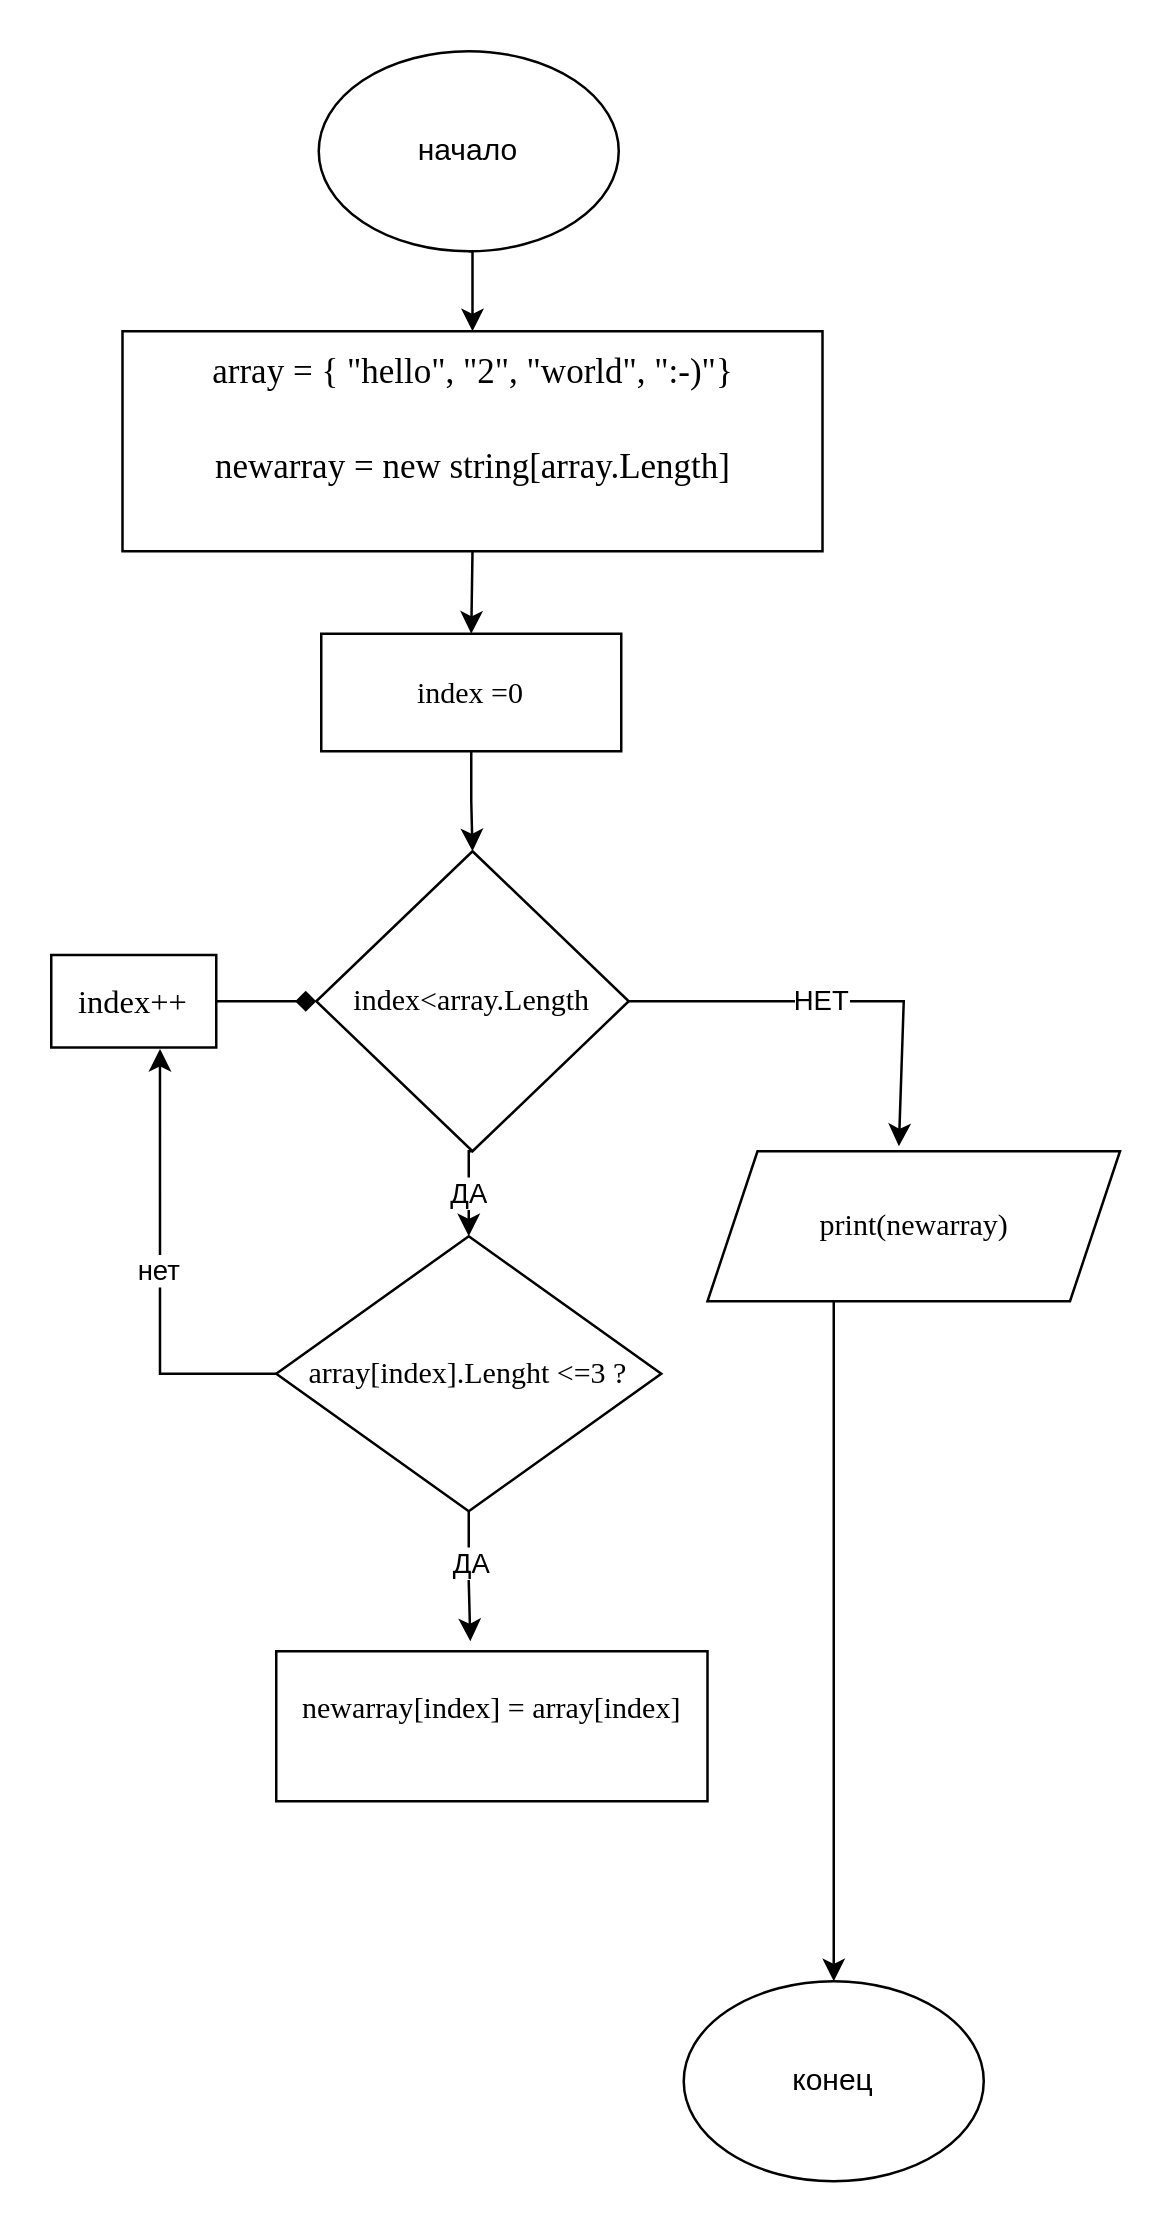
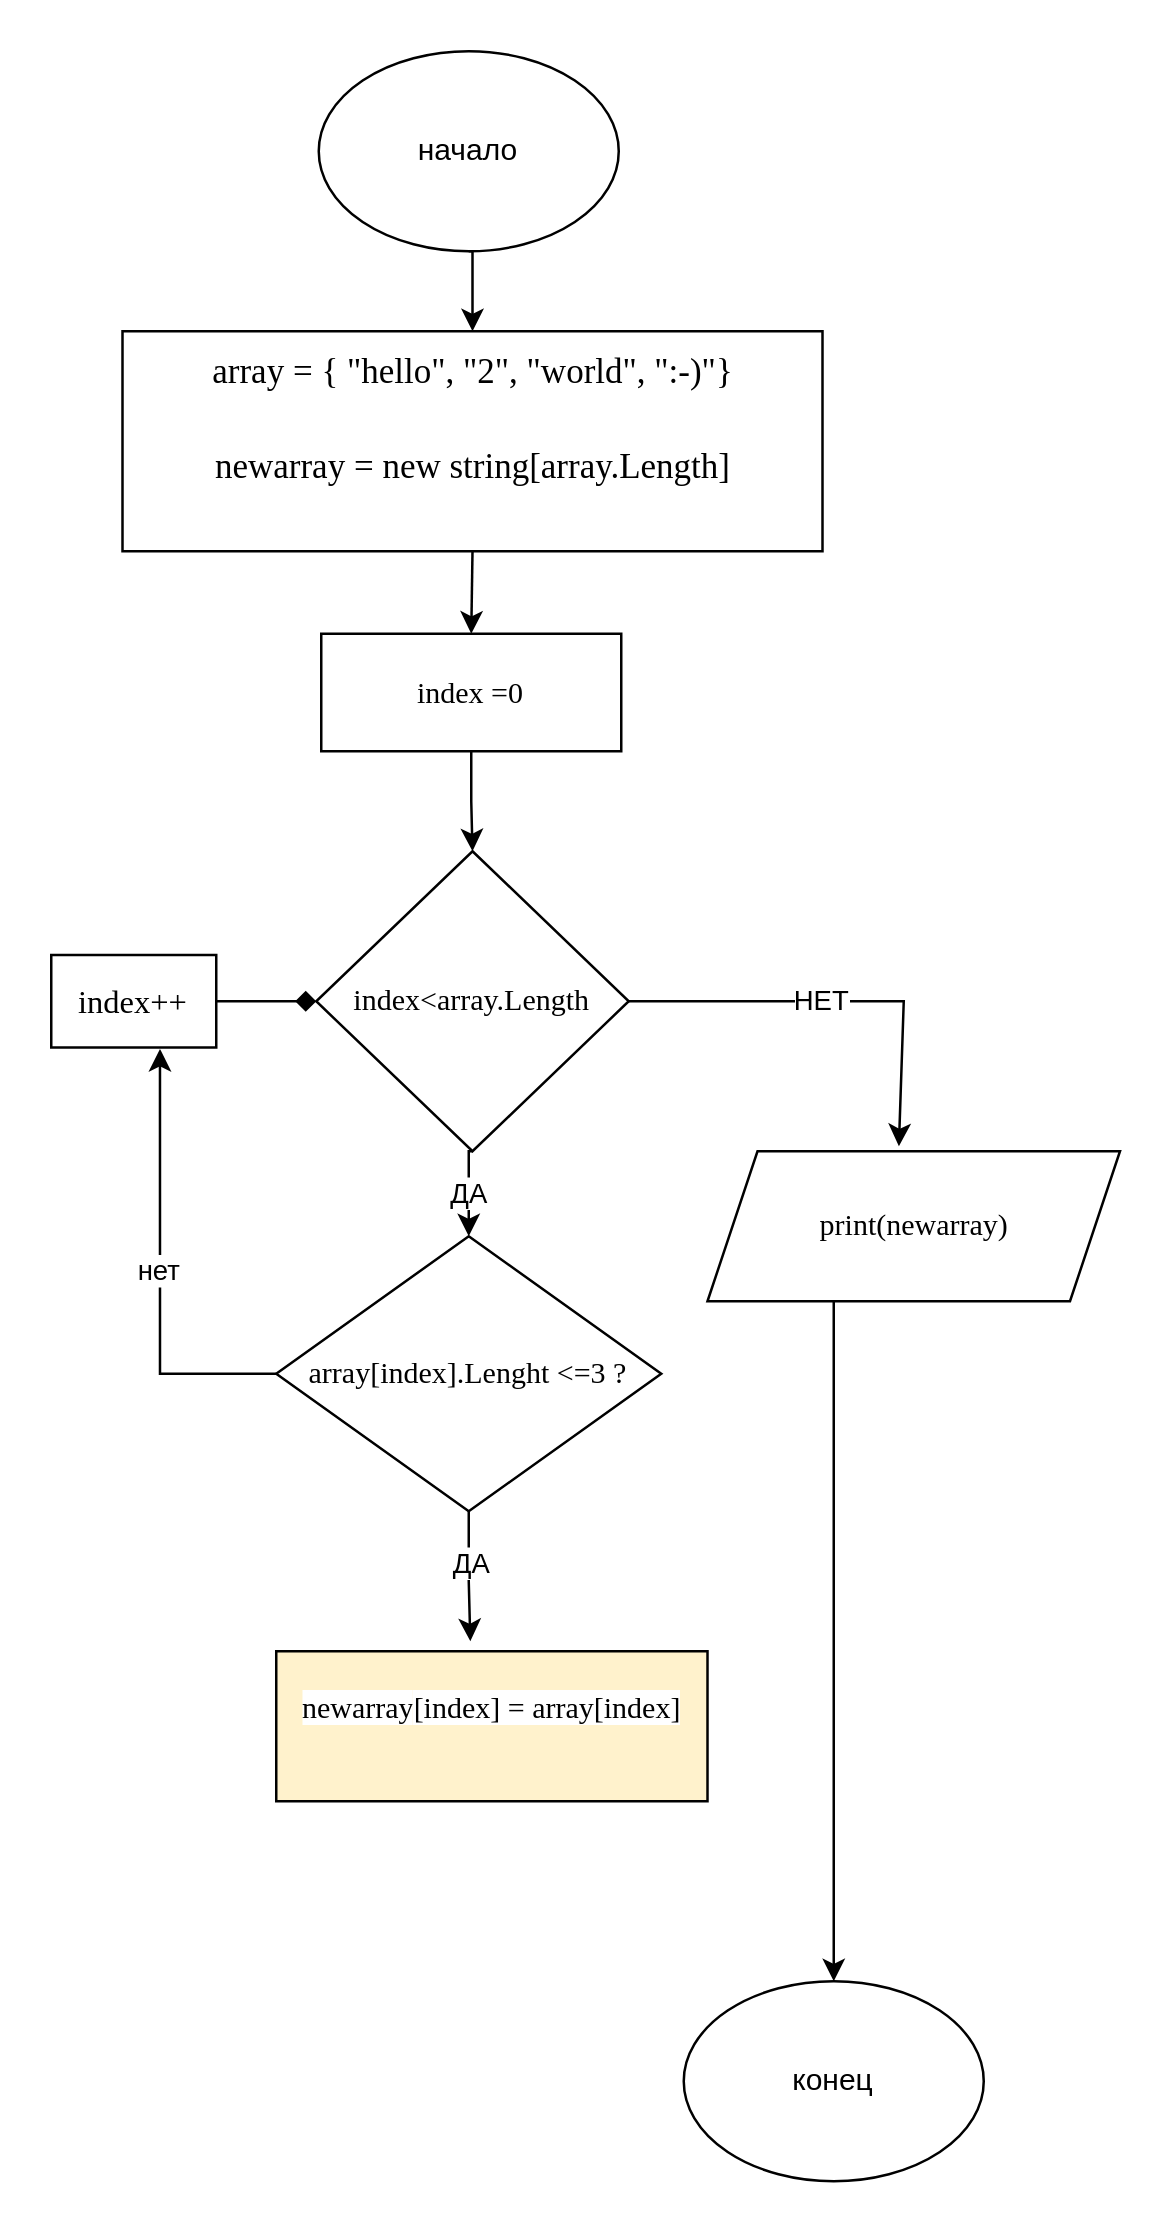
(492, 1726) -> (492, 1726)
